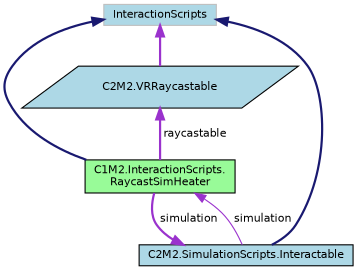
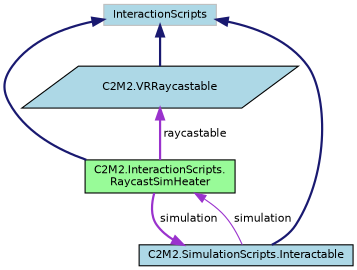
(160, 51) -> (160, 51)
(160, 176) -> (160, 176)
